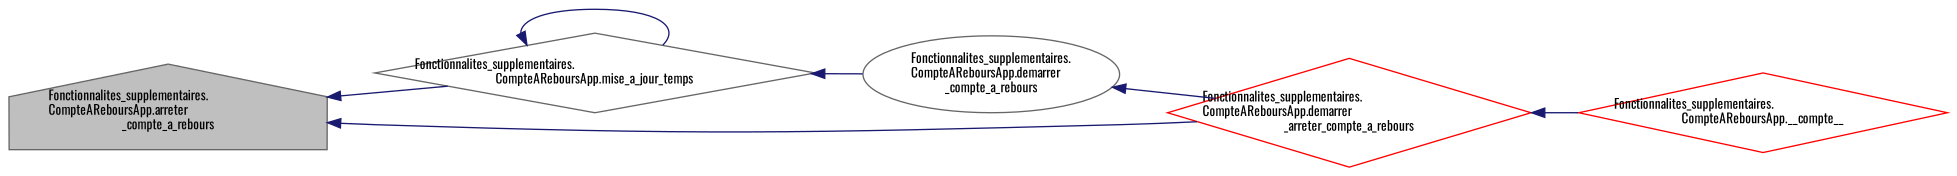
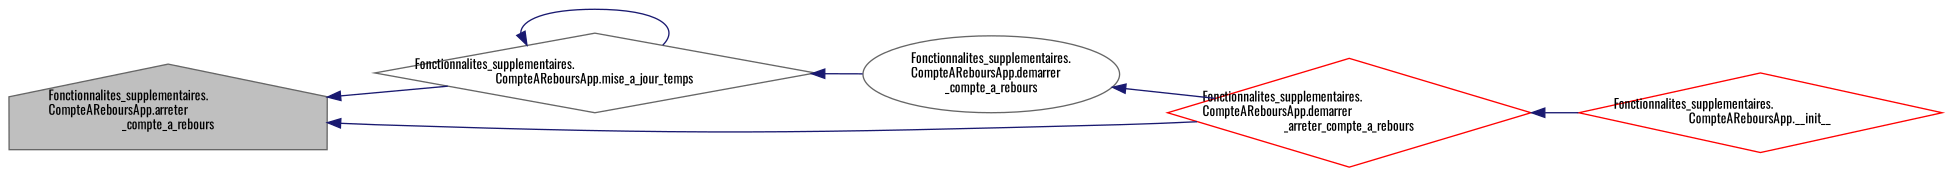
(1763, 113) -> (1760, 113)
